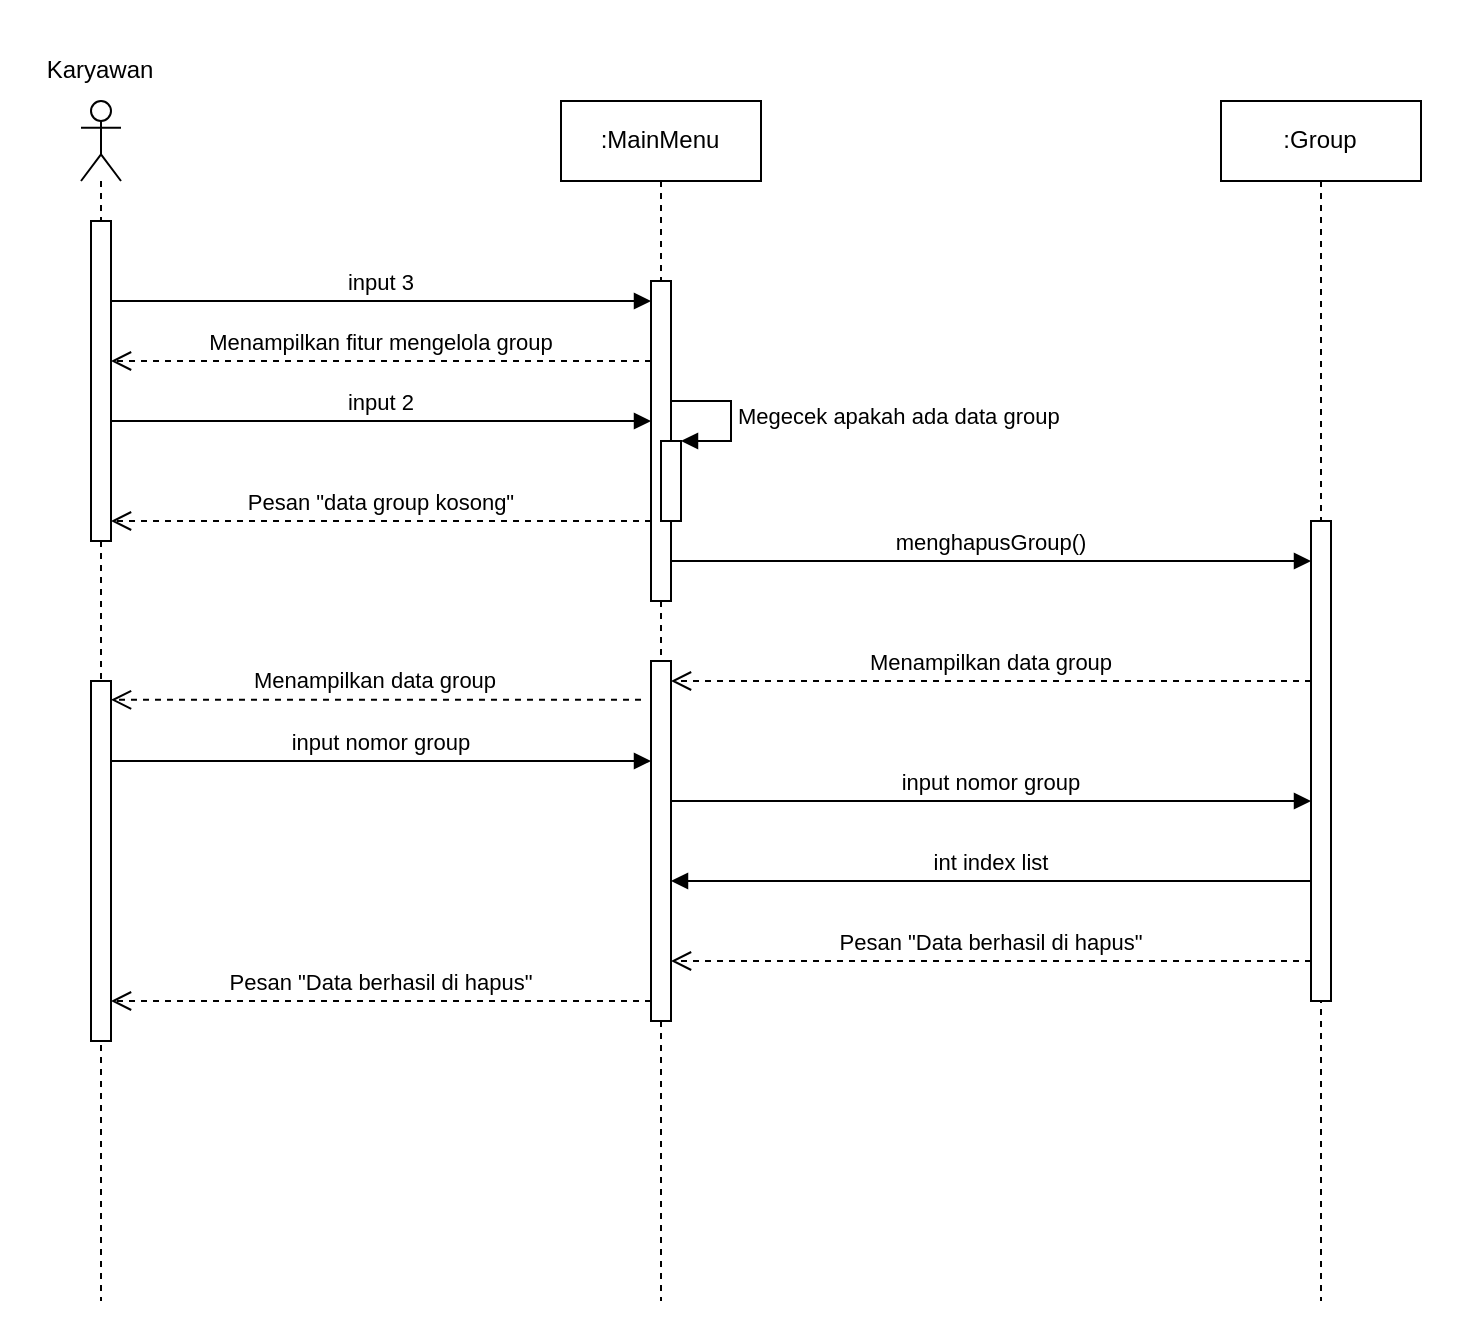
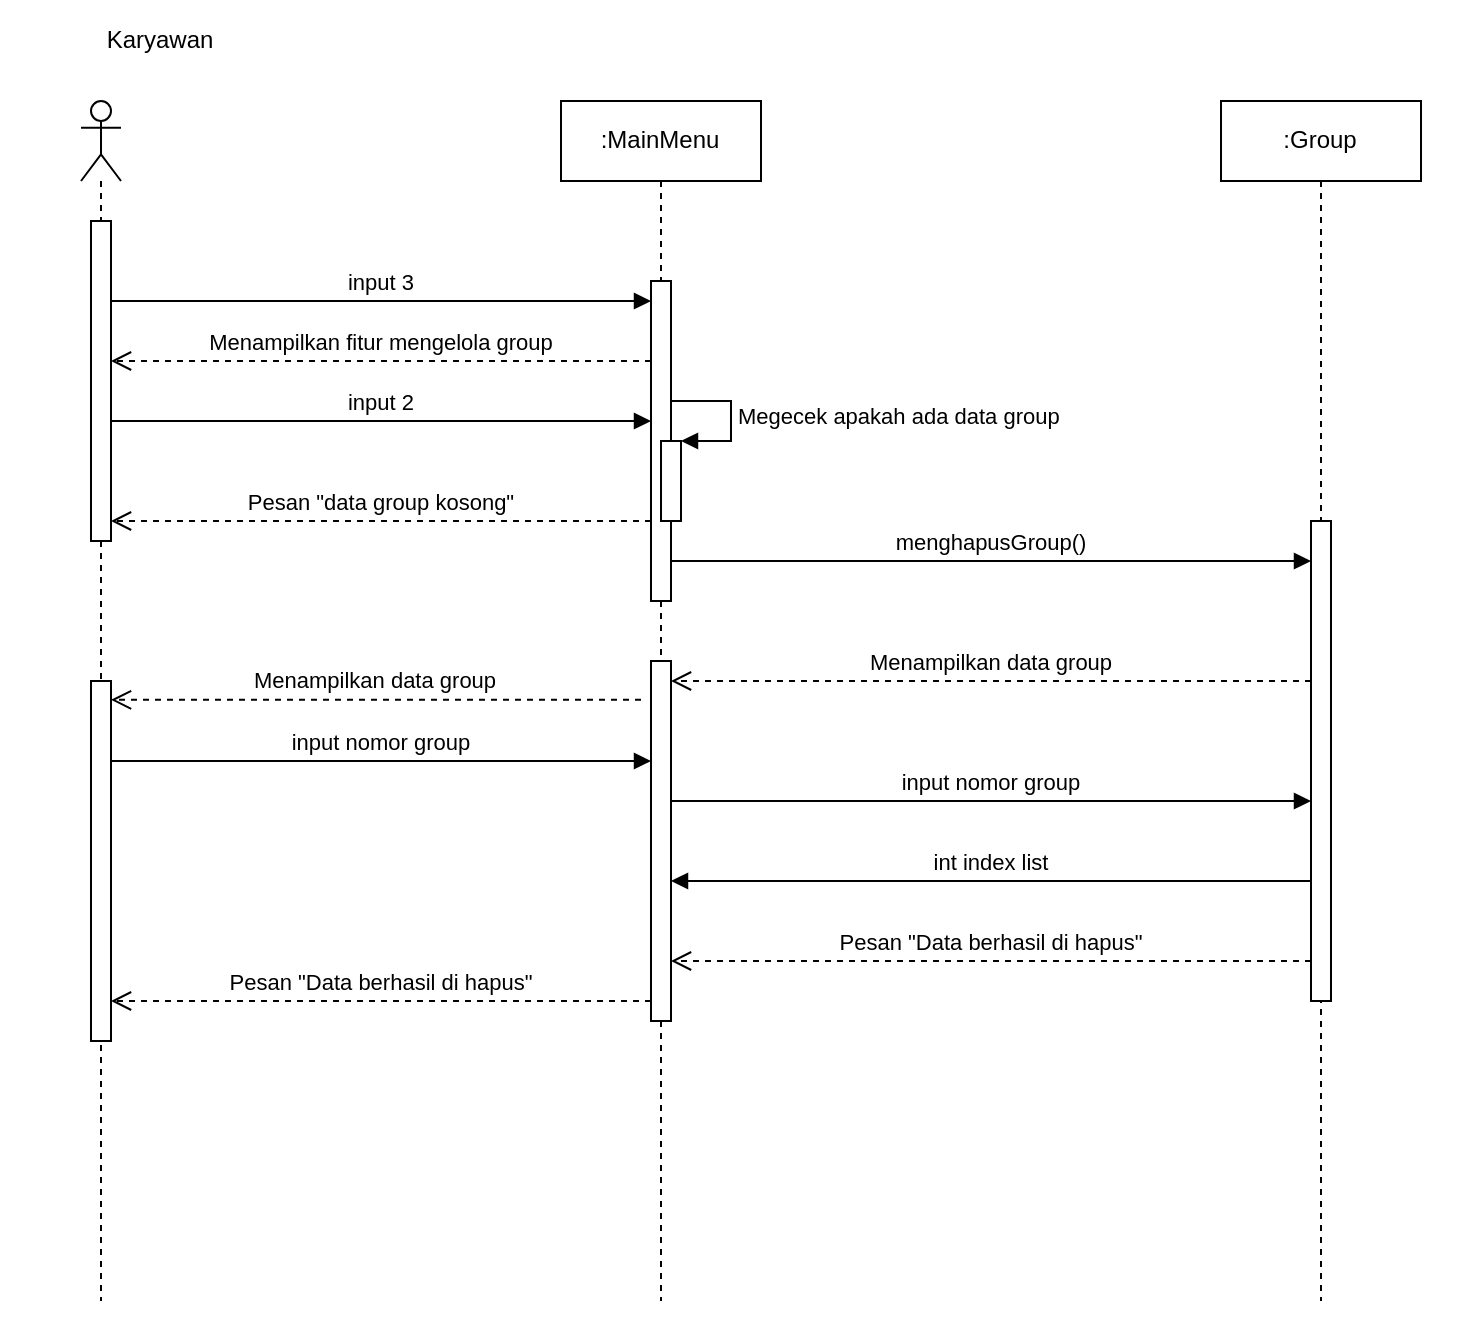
(101, 71) -> (161, 41)
